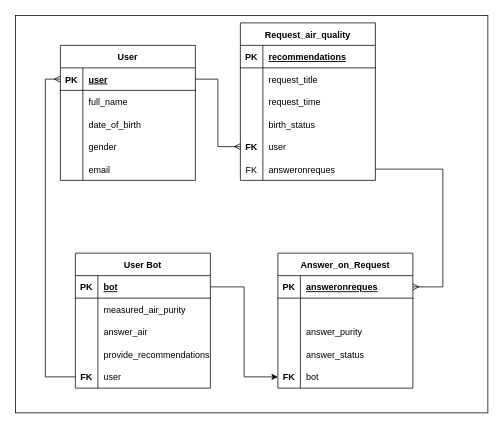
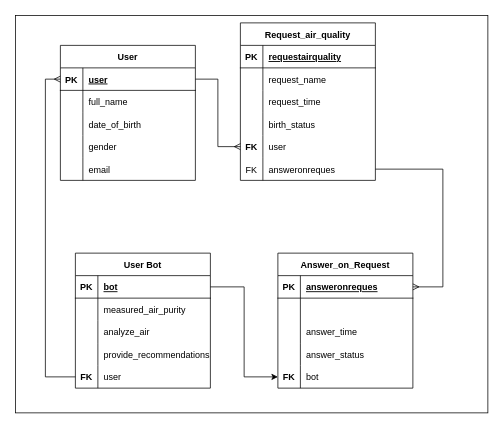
(305, 57) -> (308, 57)
(299, 80) -> (299, 80)
(128, 332) -> (129, 332)
(338, 332) -> (333, 332)
